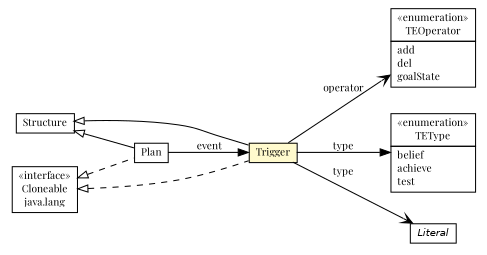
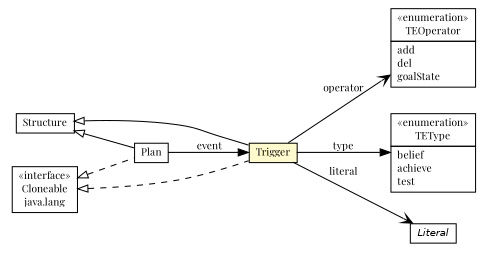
(344, 172) -> (344, 172)
